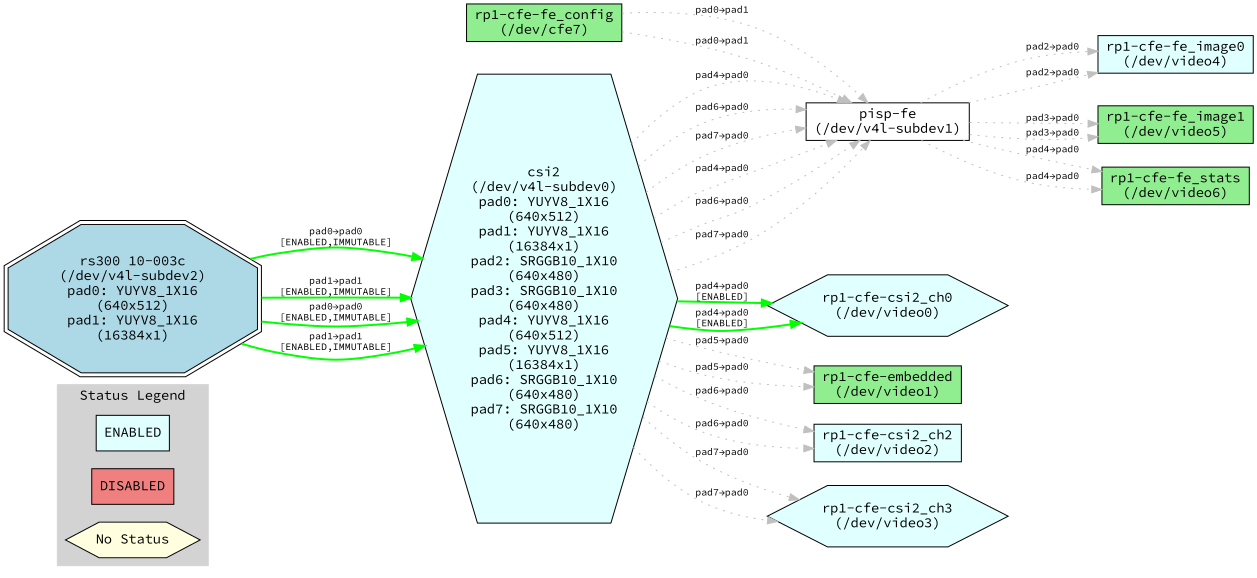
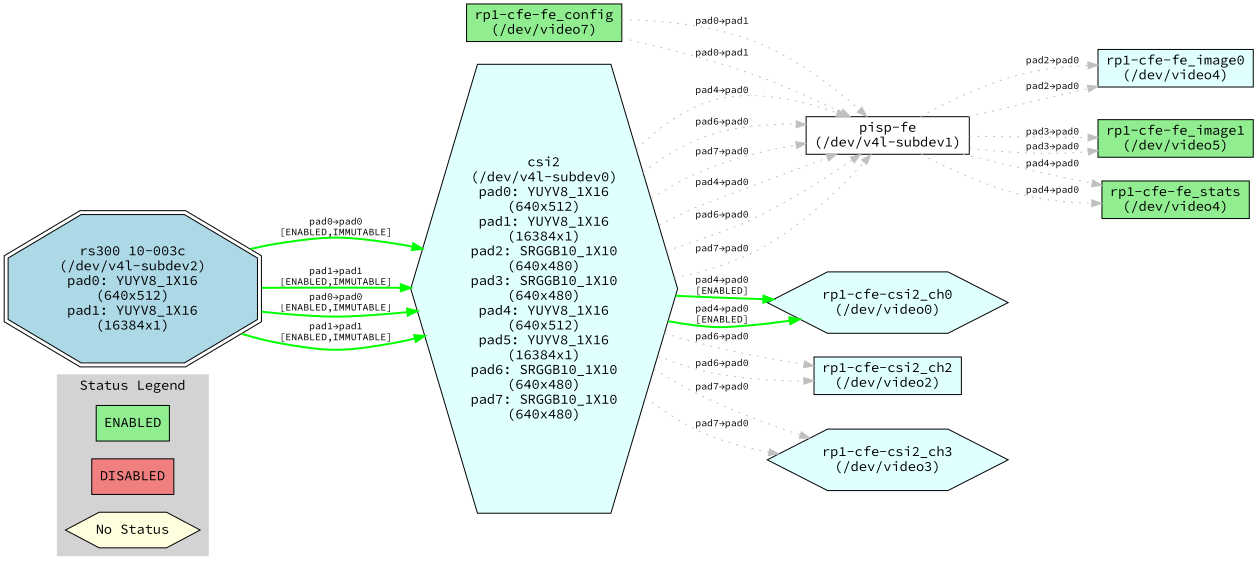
(544, 23) -> (544, 23)
(1176, 186) -> (1176, 200)
(888, 385) -> none
(133, 433) -> (133, 423)
